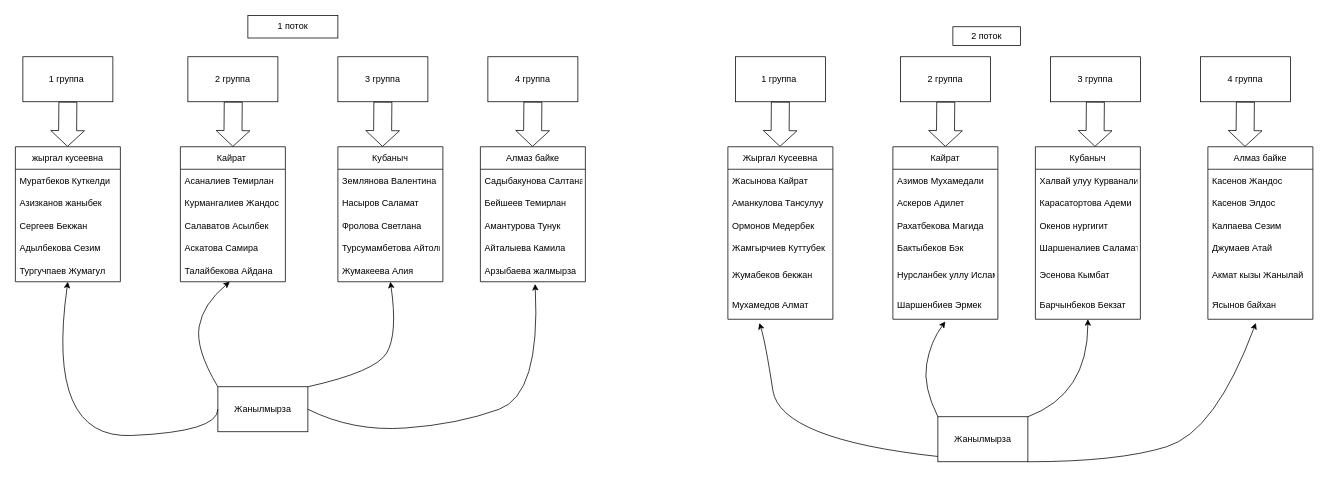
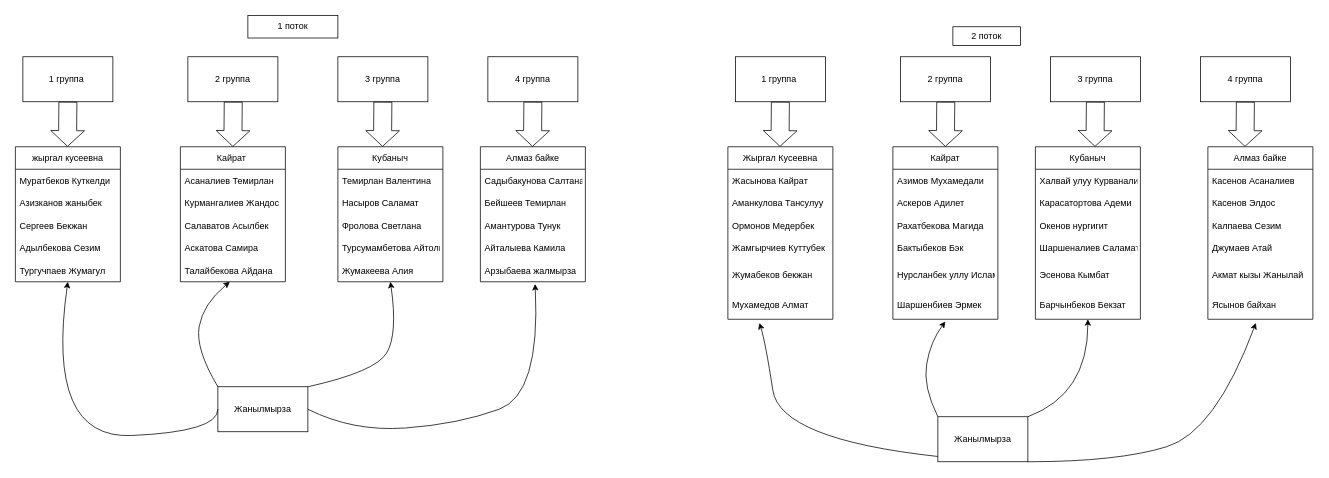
(389, 181) -> (386, 181)
(1246, 181) -> (1254, 181)
